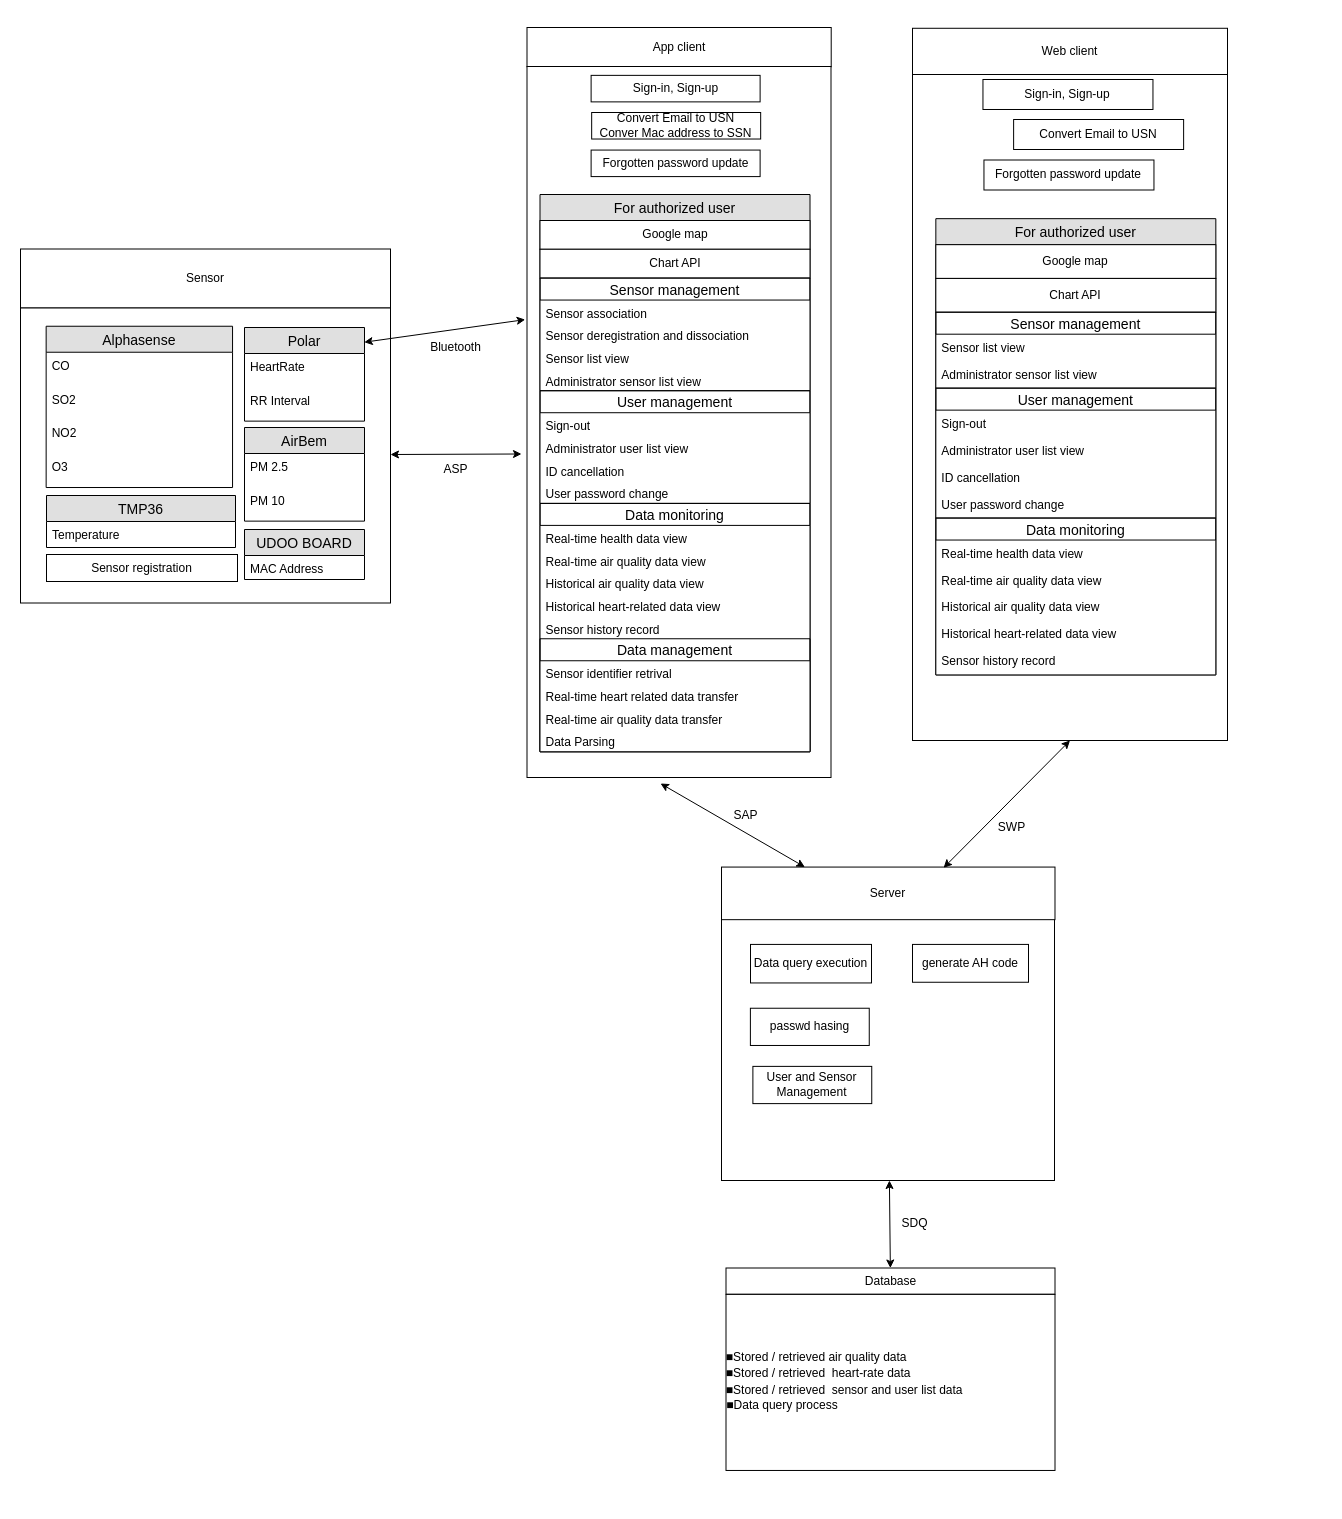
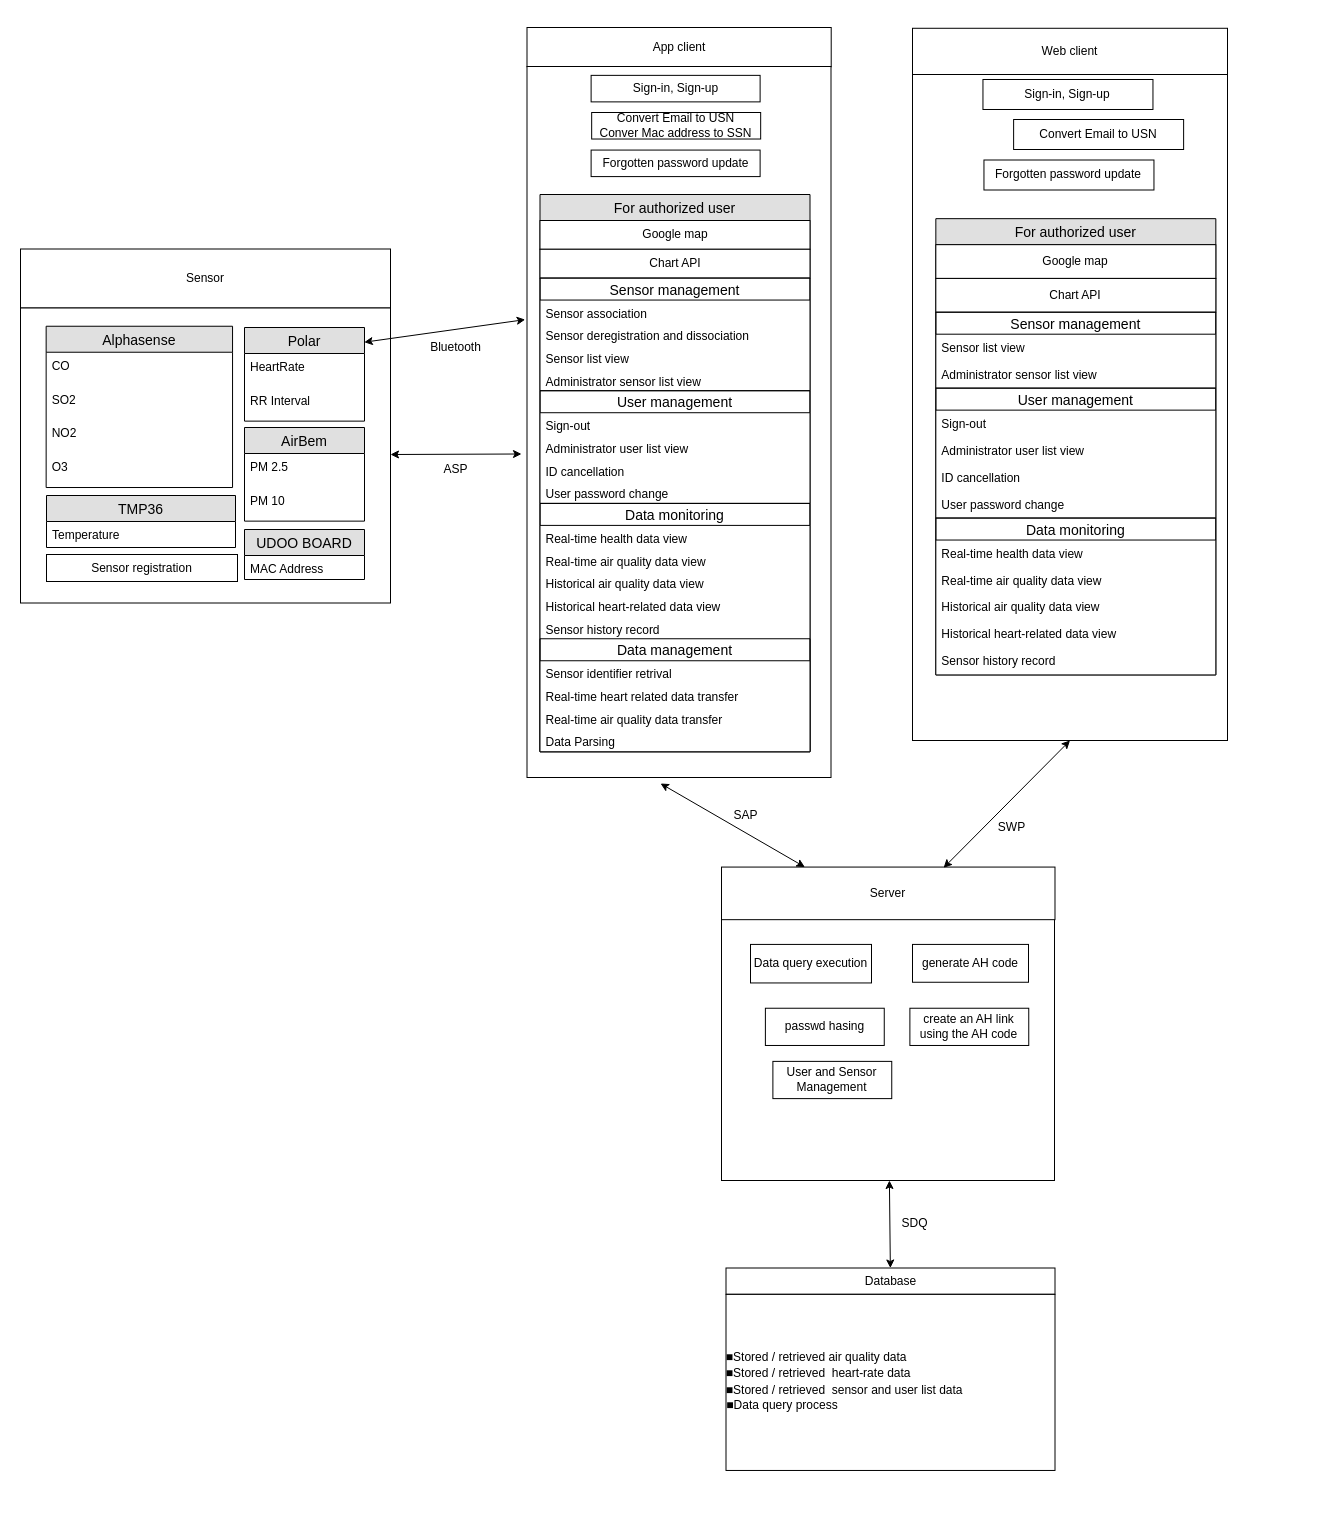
(810, 1027) -> (825, 1027)
none -> (969, 1027)
(812, 1085) -> (832, 1080)
